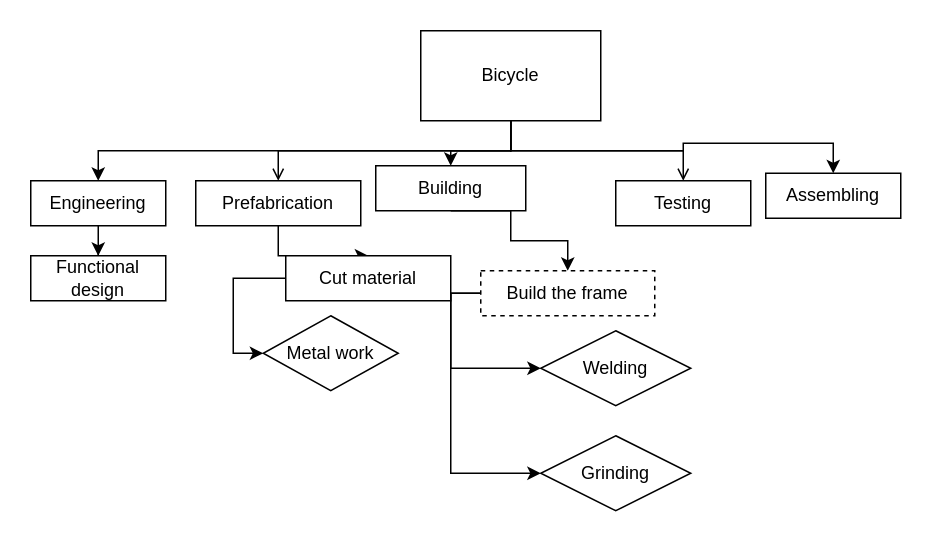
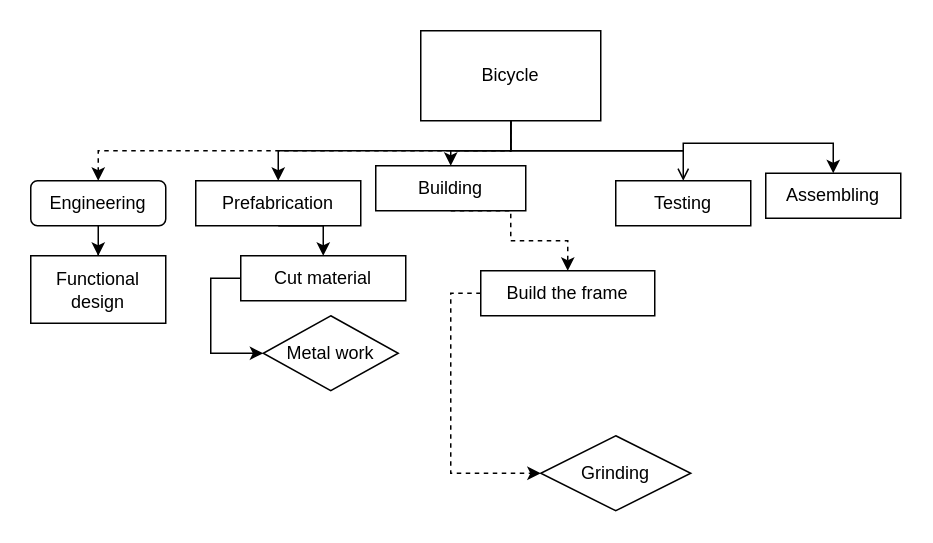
(179, 151) -> (179, 151)
(278, 171) -> (278, 169)
(98, 203) -> (98, 203)
(531, 241) -> (531, 241)
(98, 278) -> (98, 290)
(368, 278) -> (323, 278)
(568, 293) -> (568, 293)
(492, 368) -> none
(616, 368) -> none
(451, 461) -> (451, 461)
